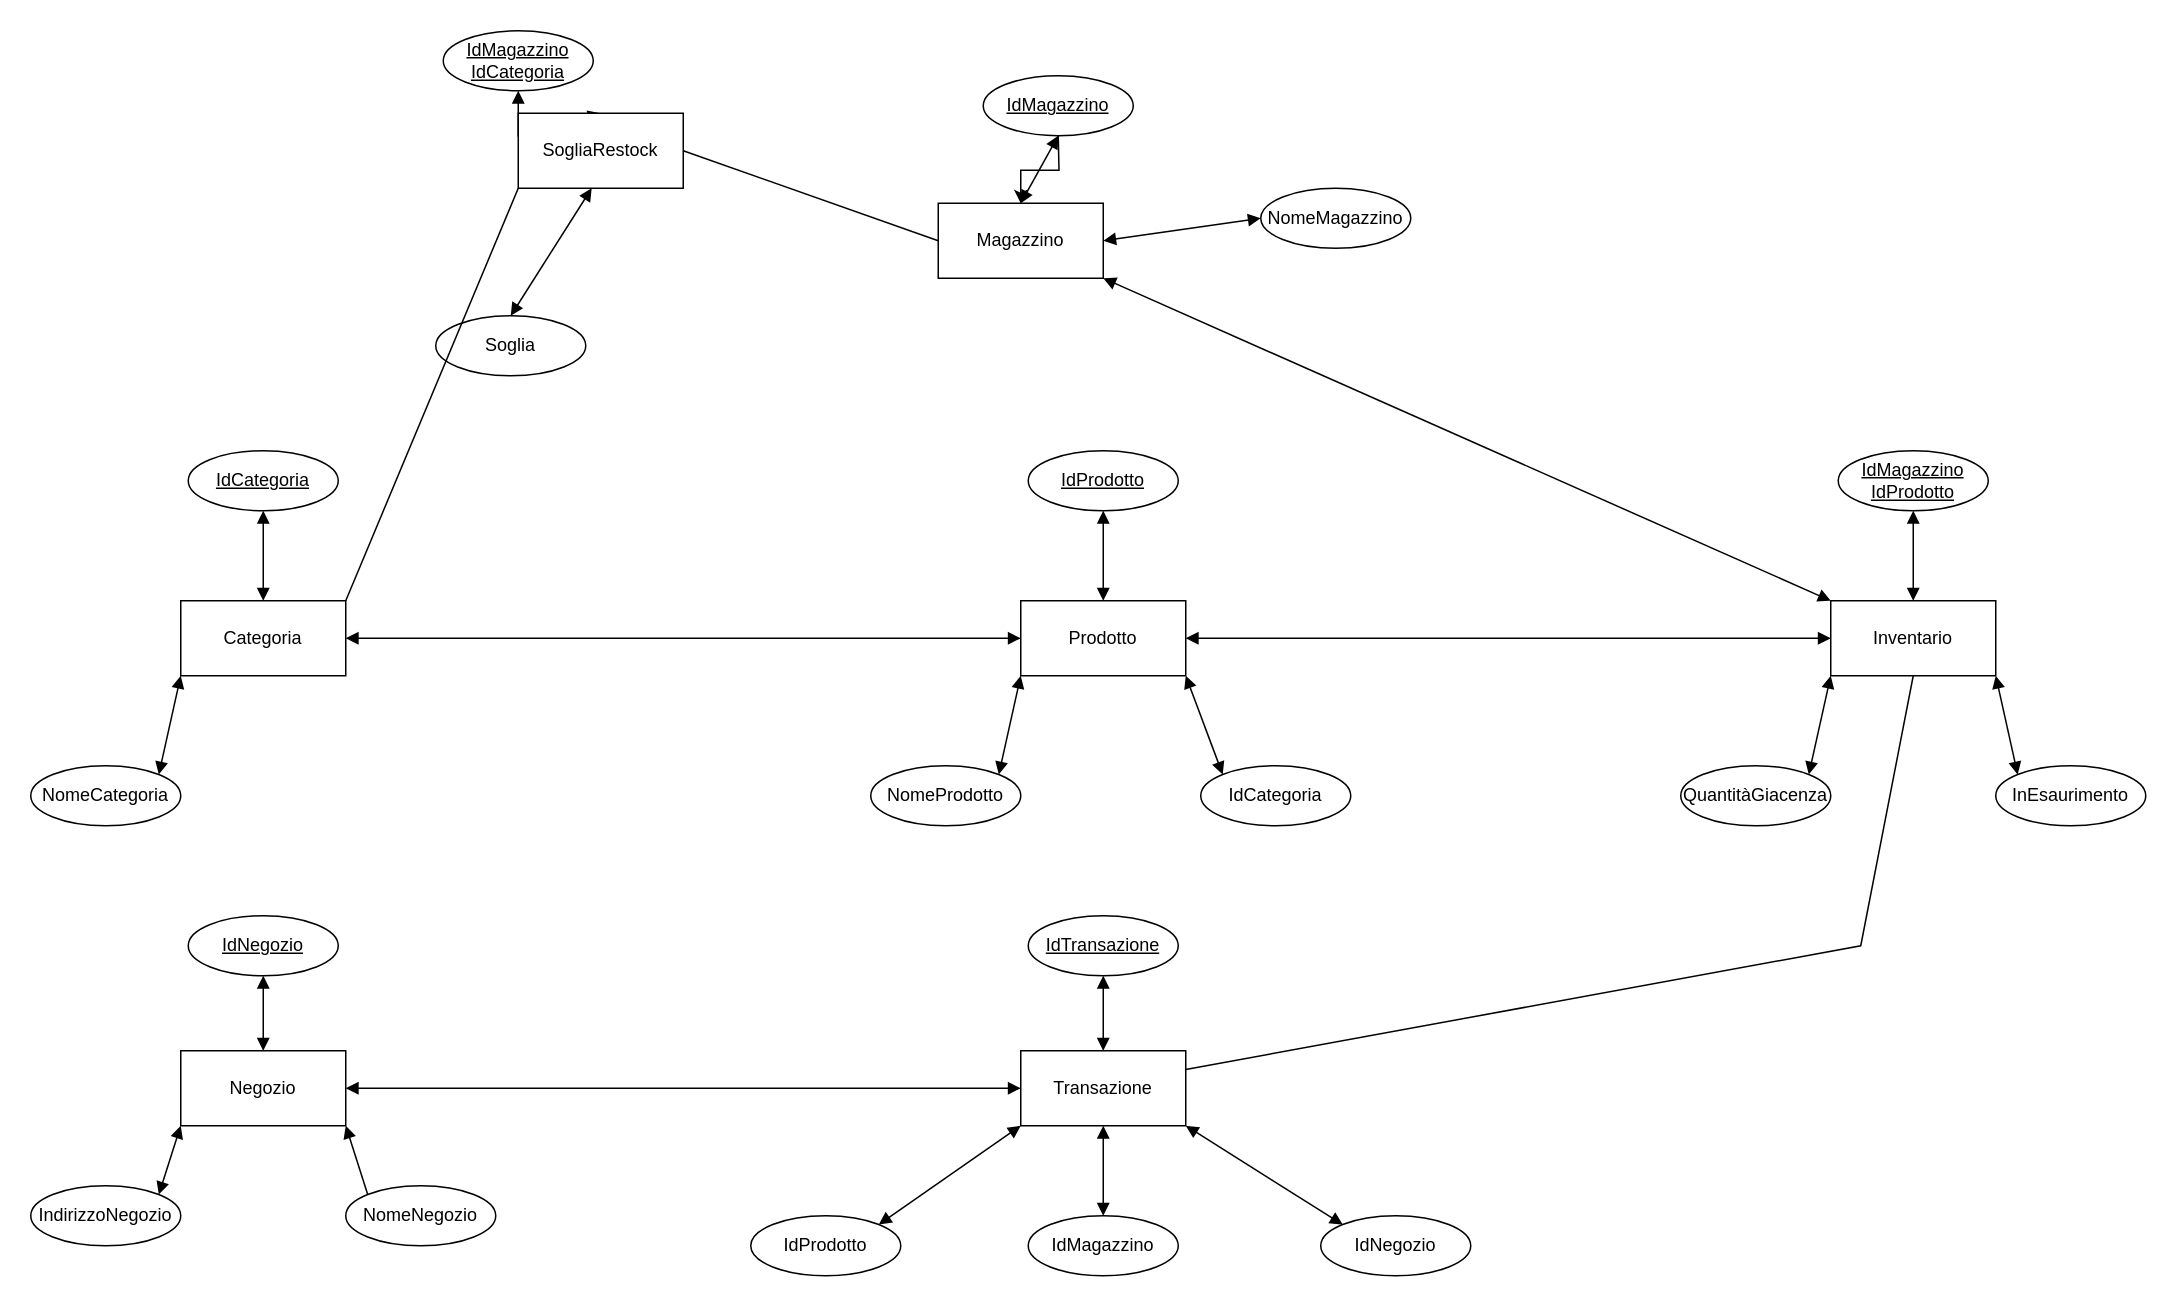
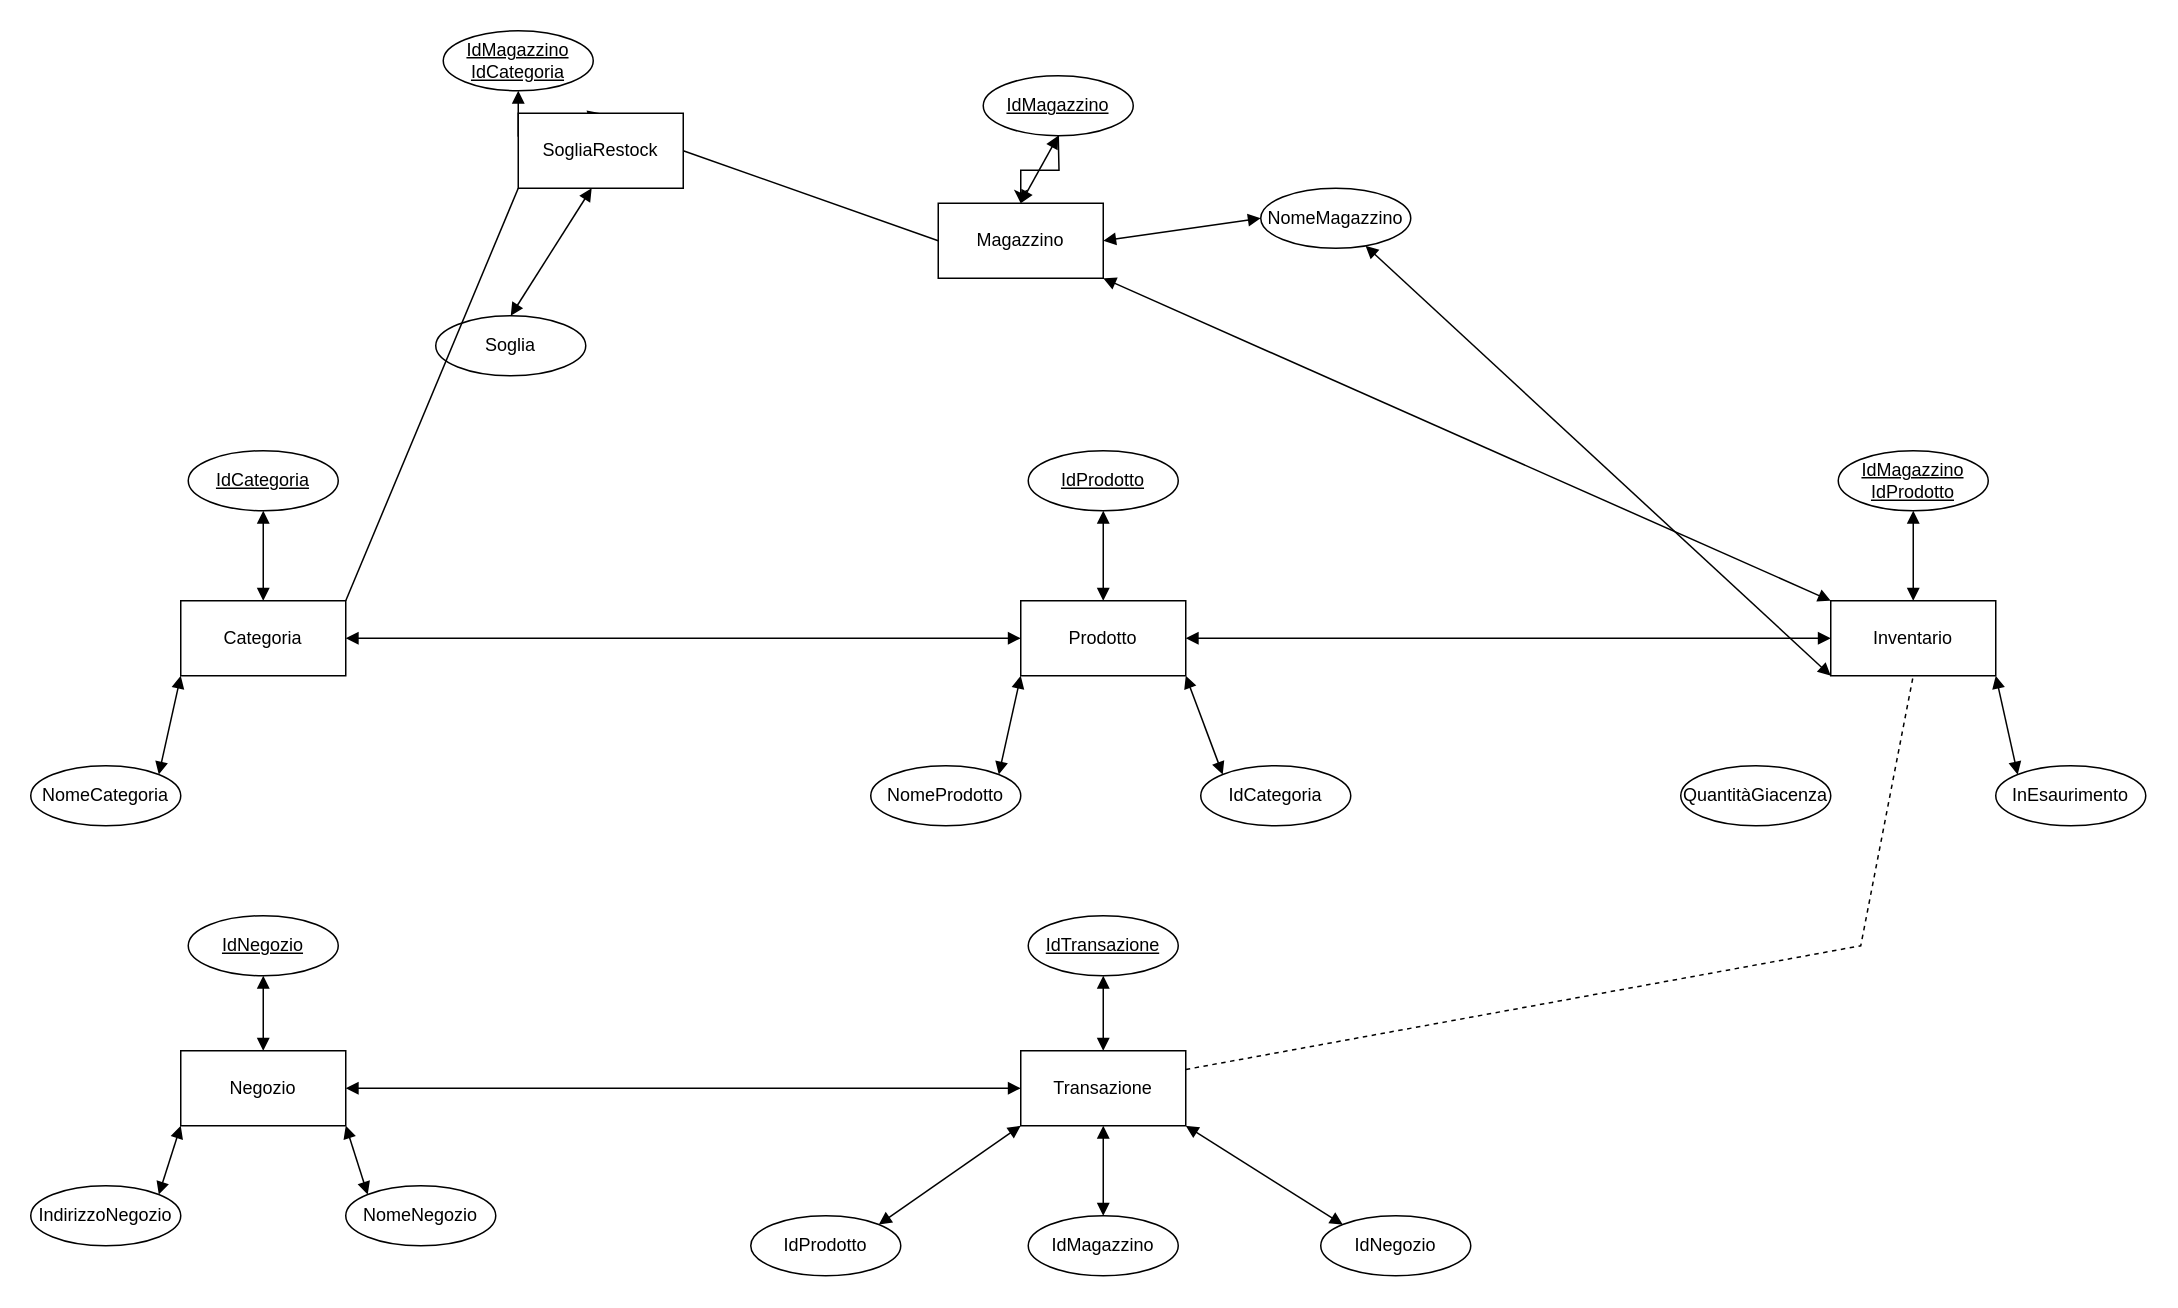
(1820, 725) -> (1522, 390)
(1659, 983) -> (1659, 983)
(365, 1186) -> (363, 1181)
